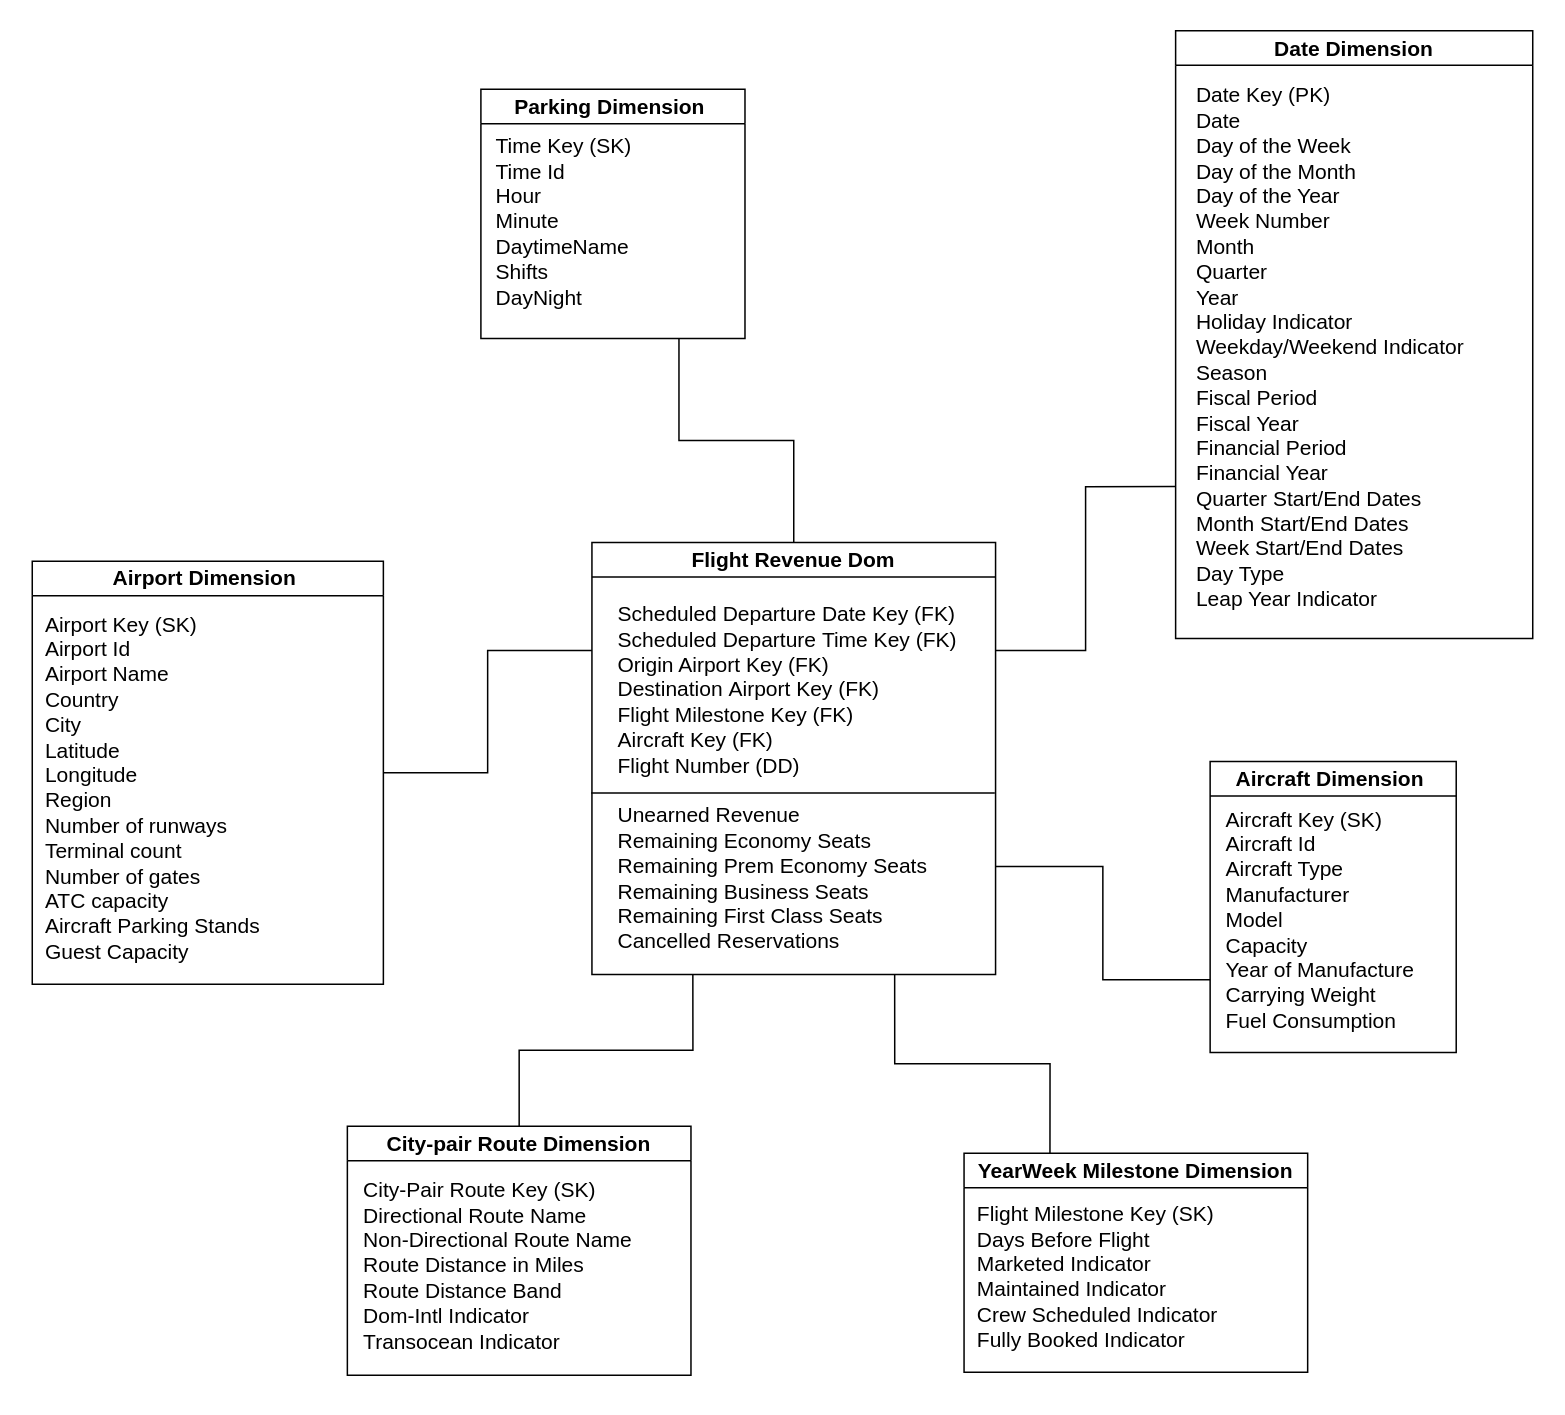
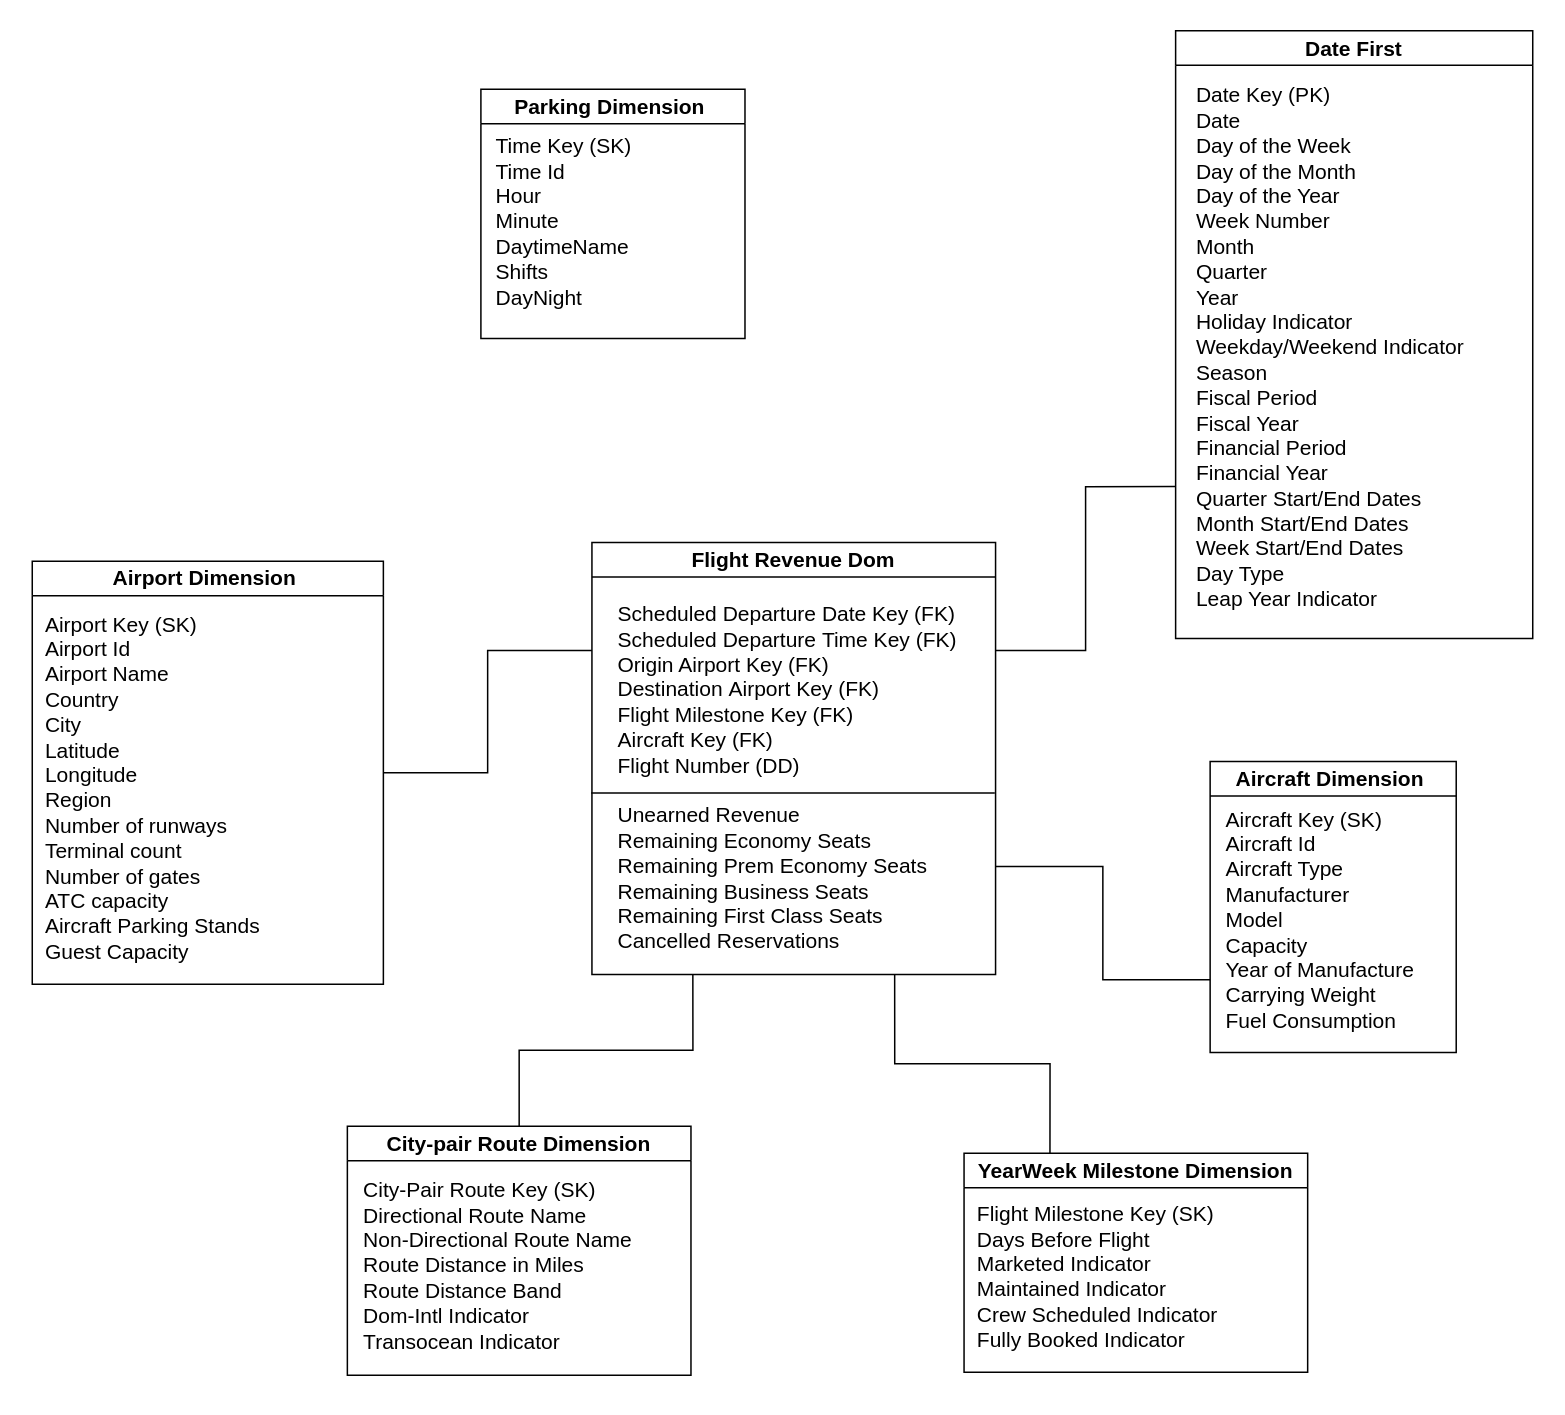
(1354, 49) -> (1354, 49)
(737, 440) -> none
